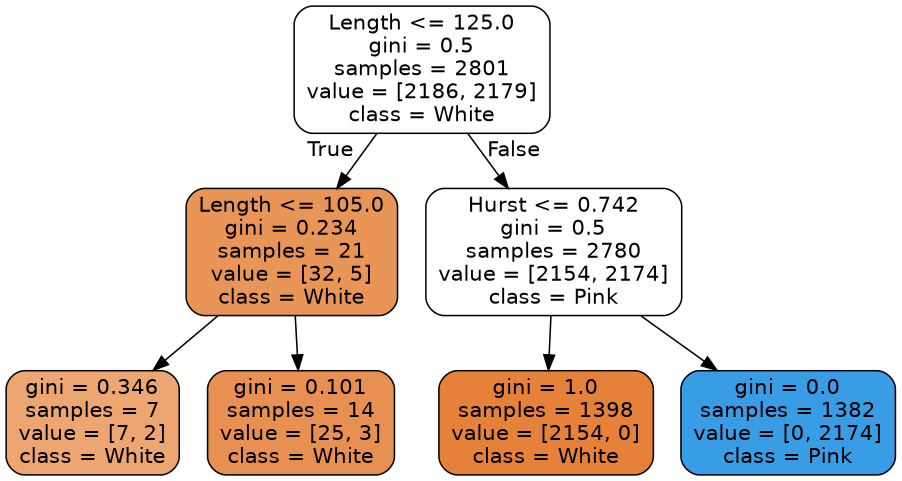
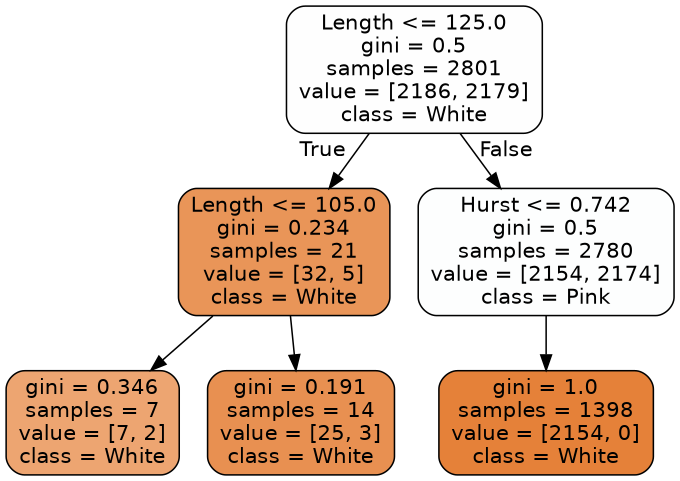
(301, 423) -> (301, 423)
(788, 423) -> none
